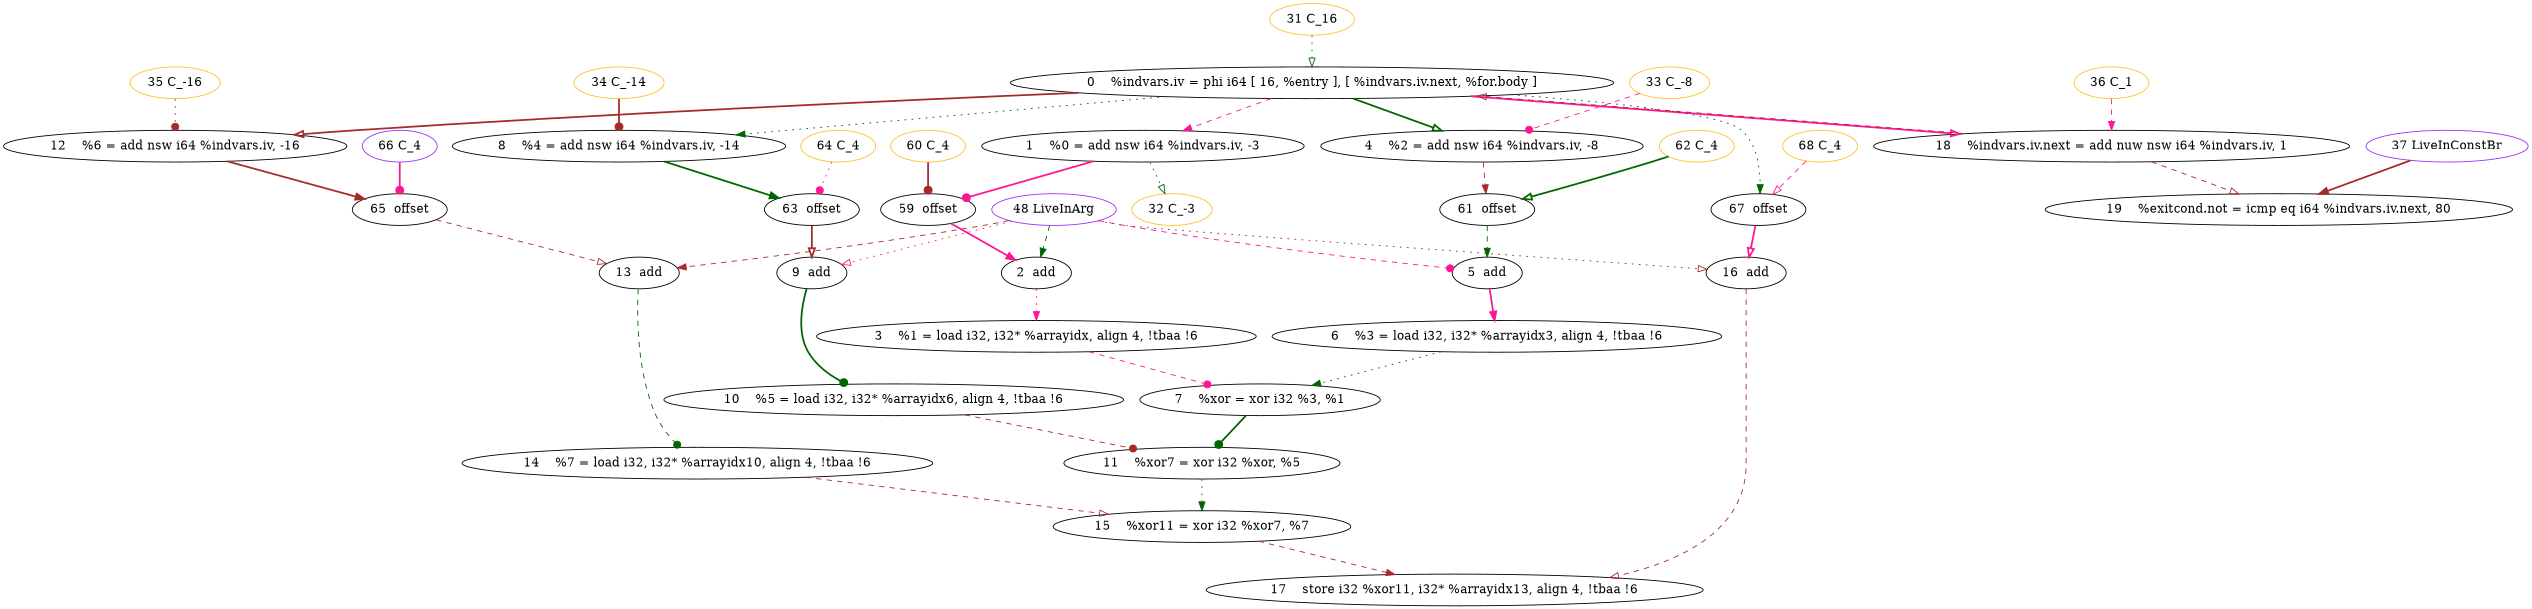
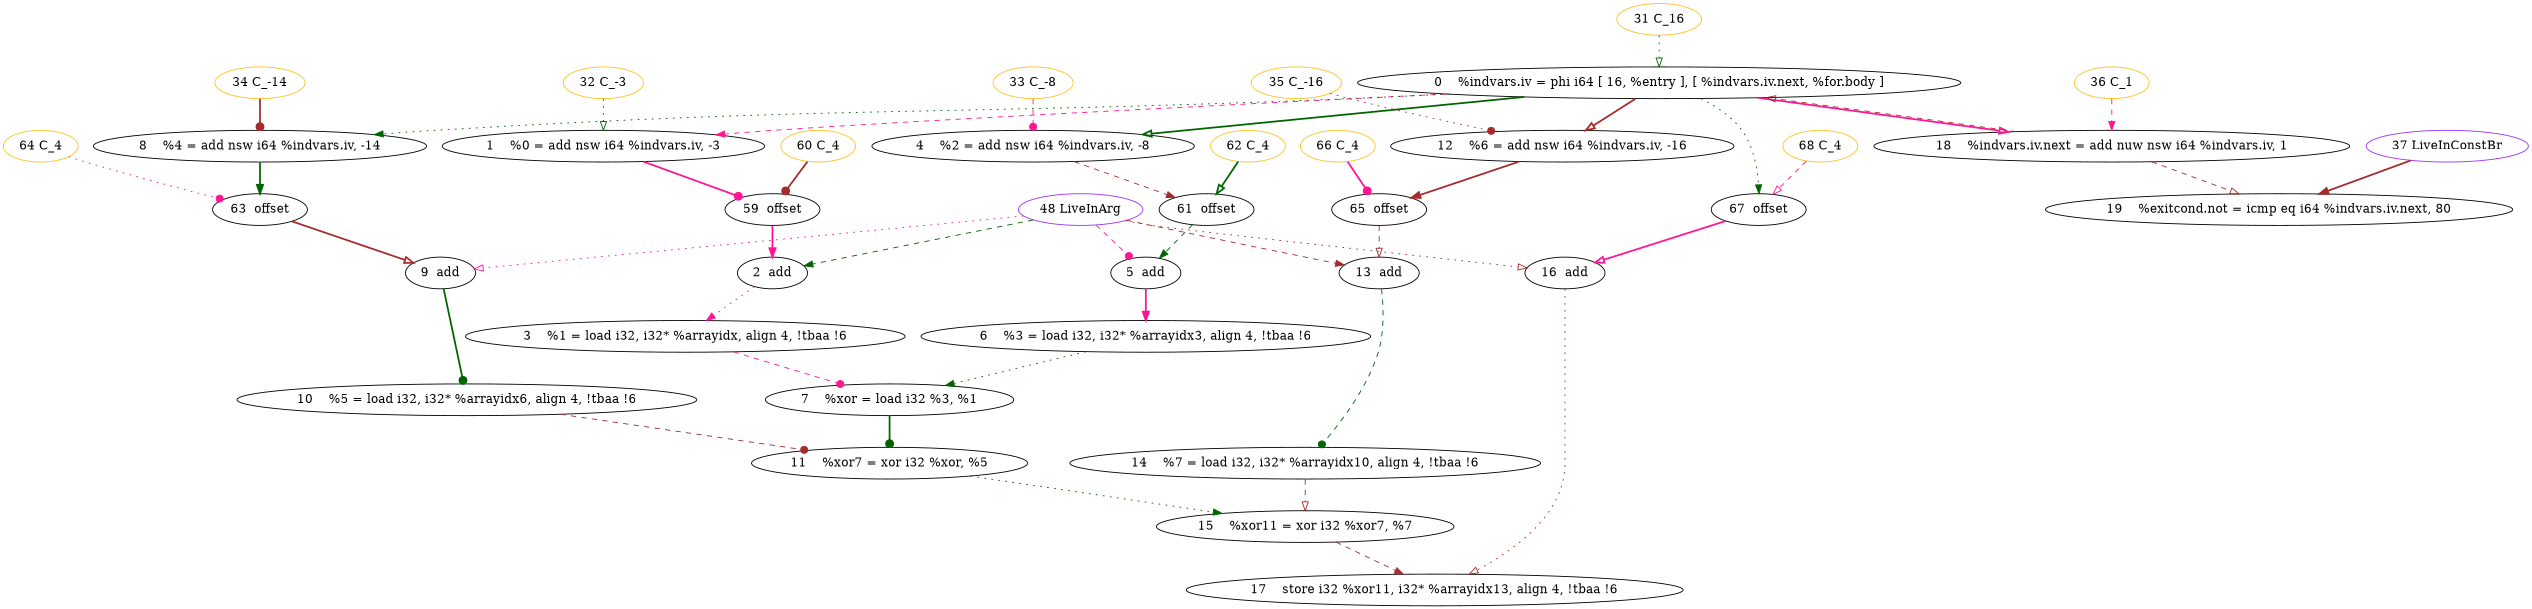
(400, 146) -> (1338, 146)
(1156, 174) -> (603, 110)
(1260, 400) -> (890, 400)
(1746, 468) -> (1565, 449)
